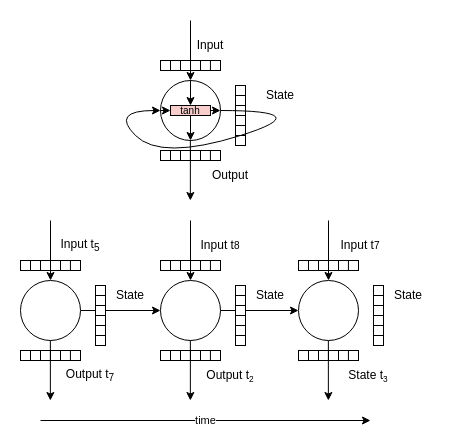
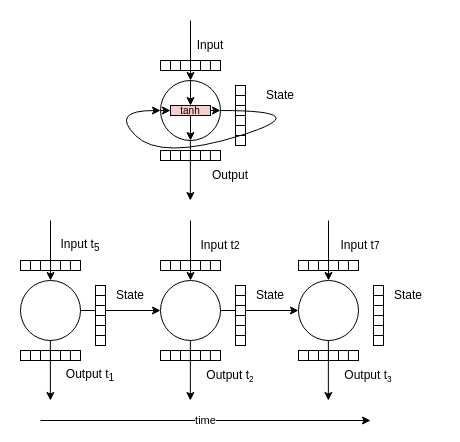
(221, 246) -> (221, 246)
(91, 376) -> (91, 376)
(369, 376) -> (369, 376)
